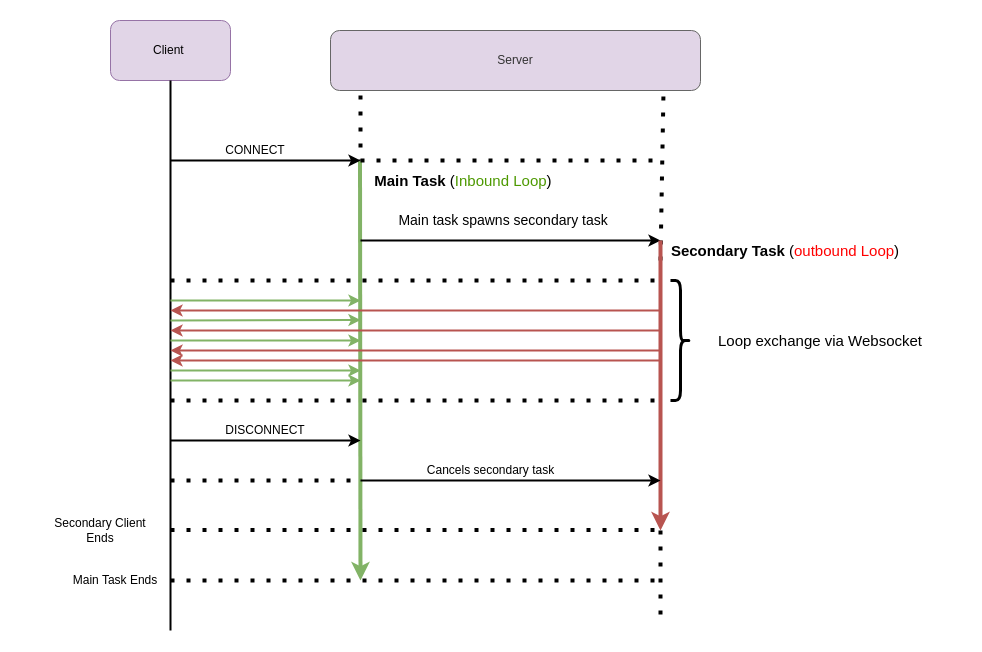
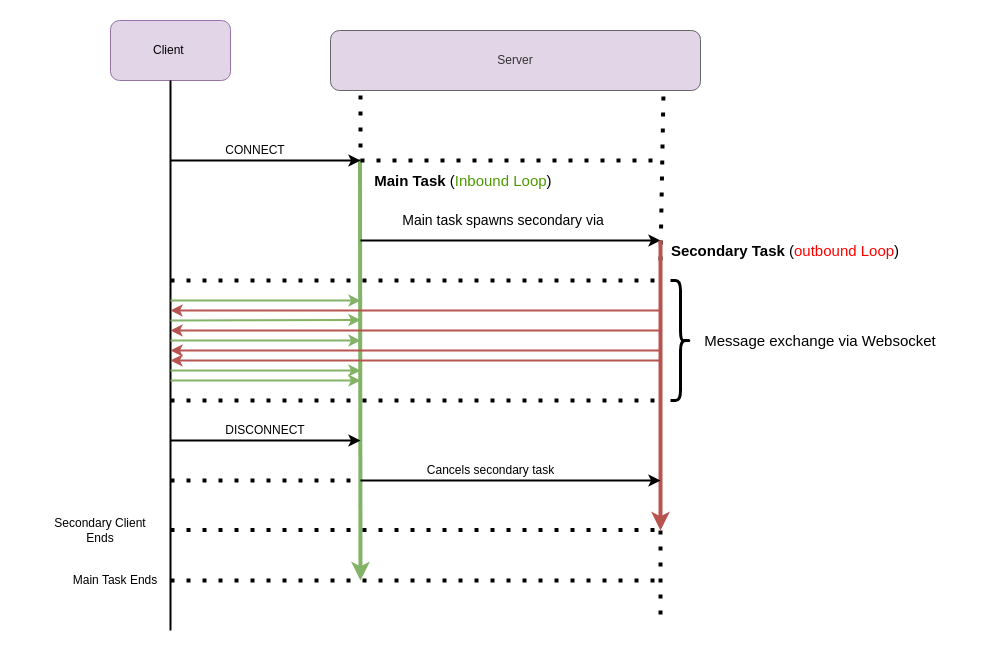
(506, 221) -> (506, 221)
(821, 341) -> (821, 341)
